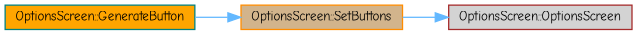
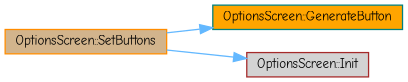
(211, 17) -> (183, 31)
(540, 17) -> (308, 65)
